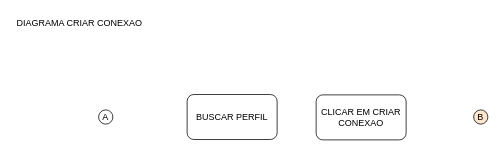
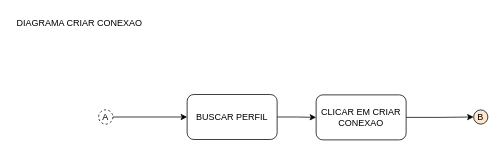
(106, 117) -> (106, 117)
none -> (180, 117)
none -> (307, 117)
none -> (437, 117)
